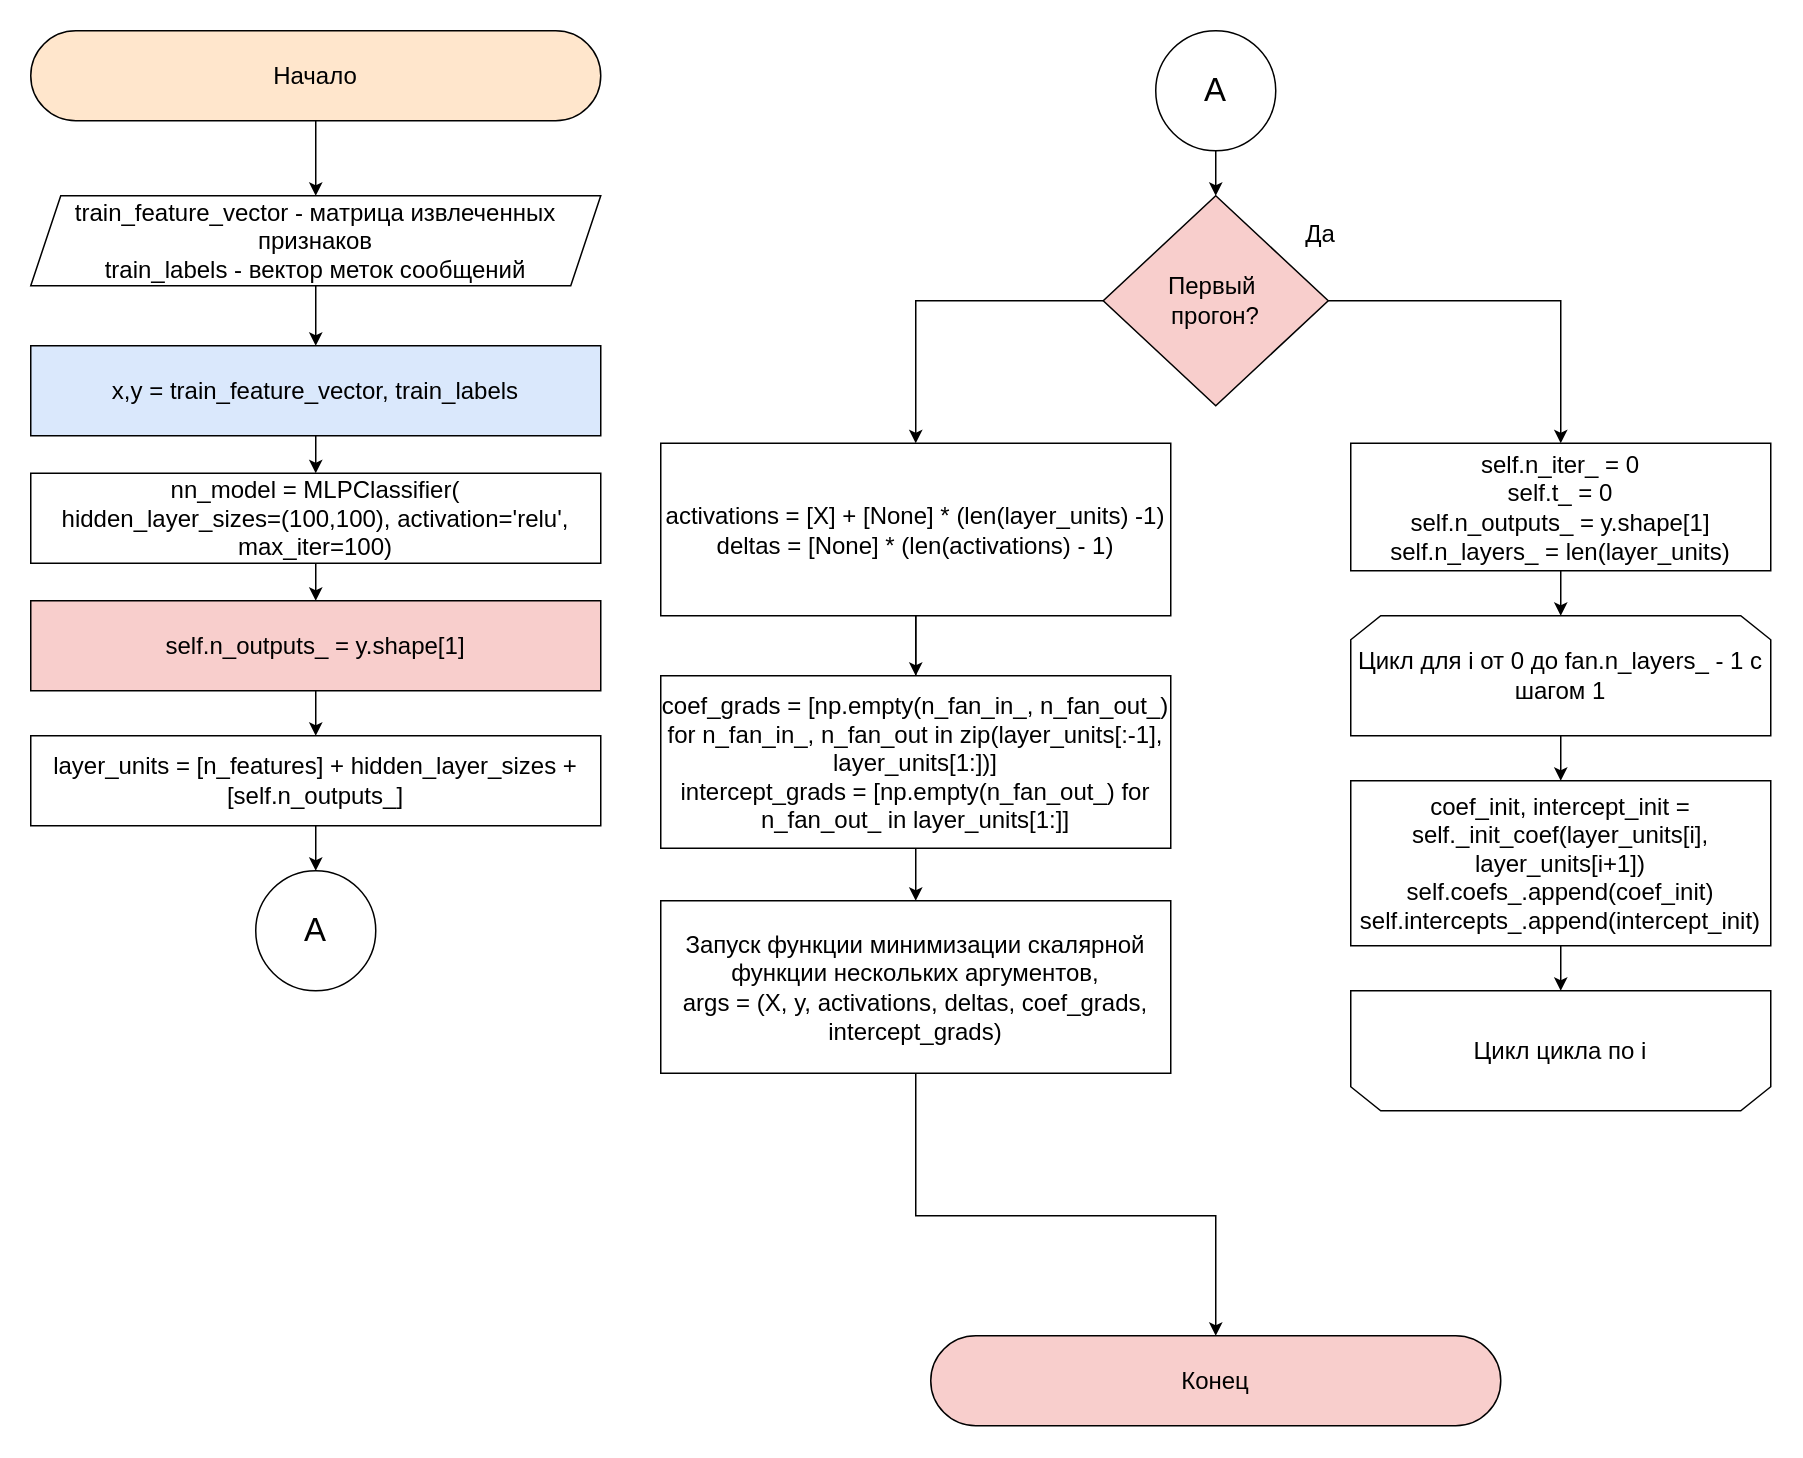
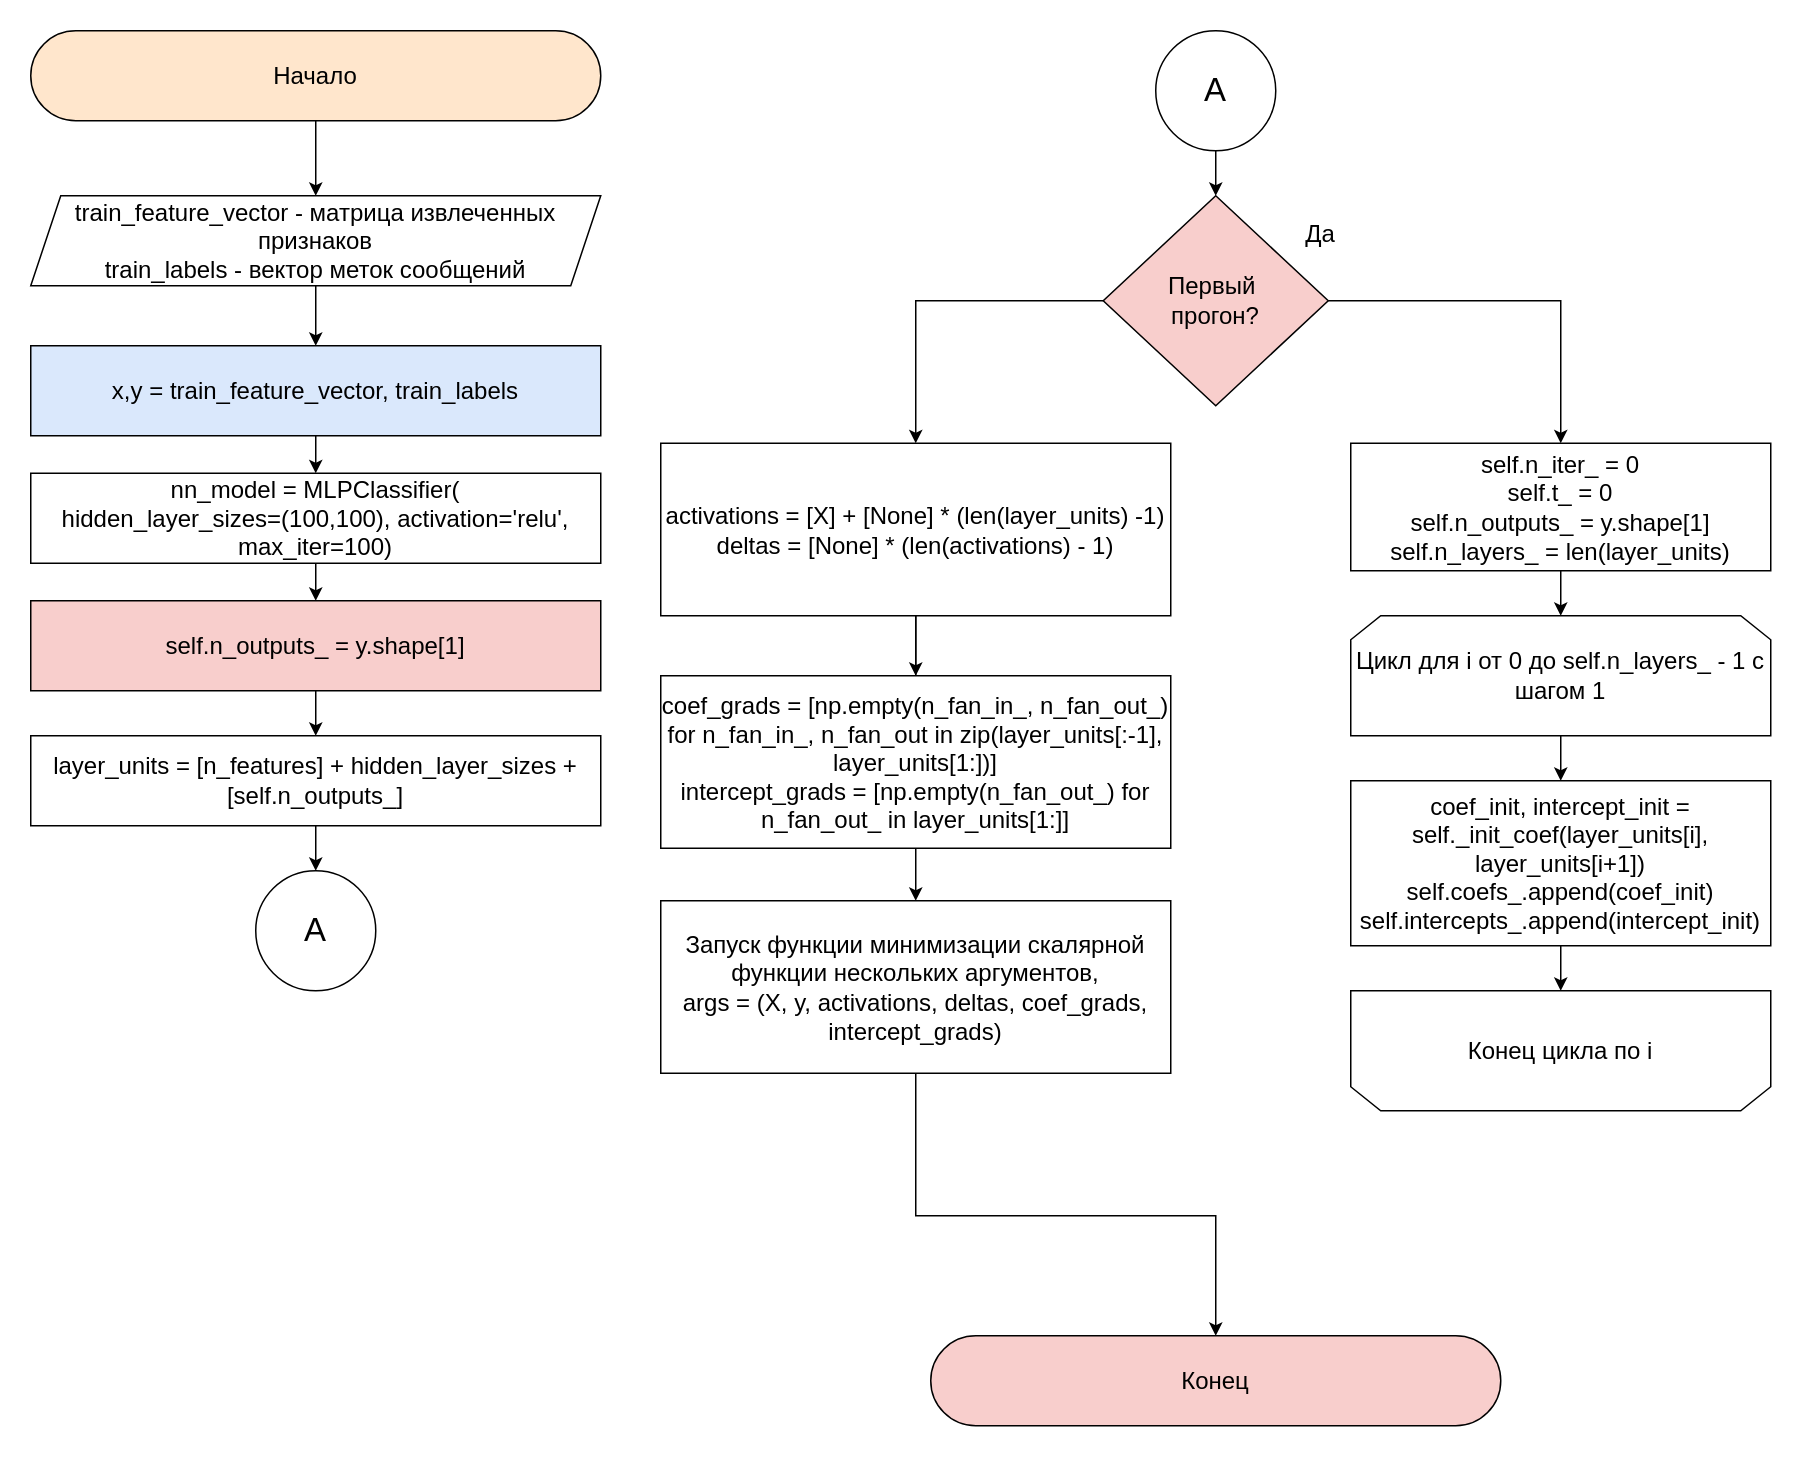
(1561, 676) -> (1561, 676)
(1561, 1051) -> (1561, 1051)
